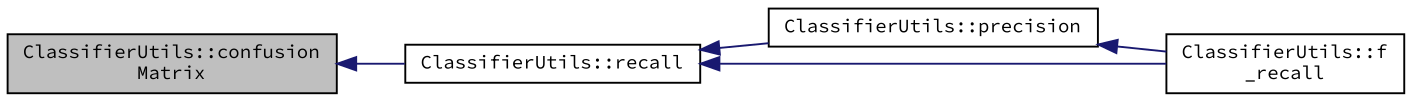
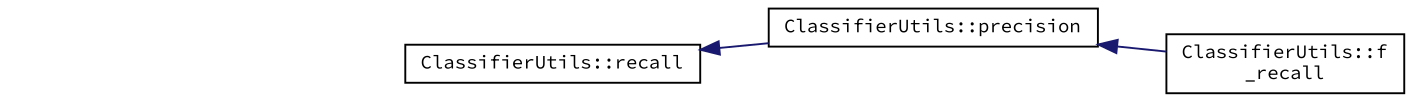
(172, 64) -> none
(943, 64) -> none
